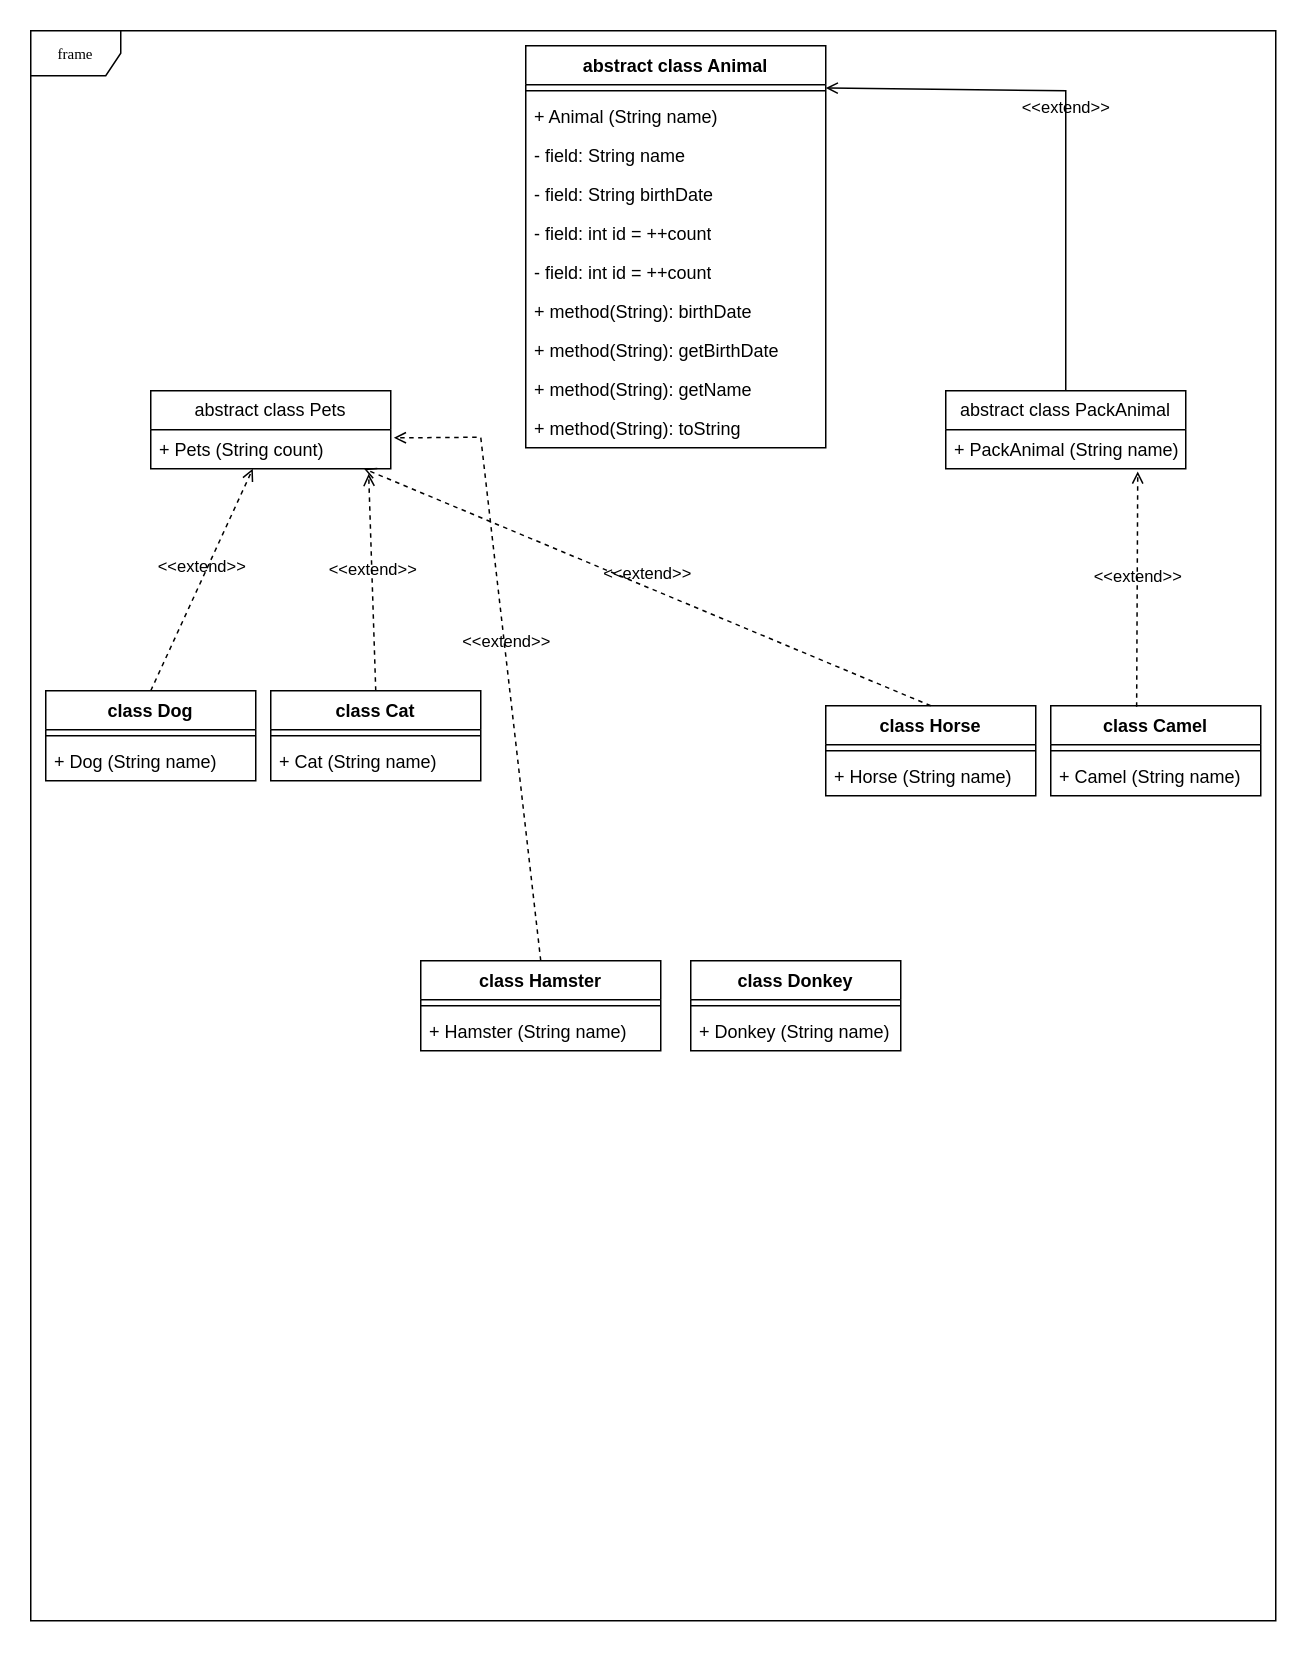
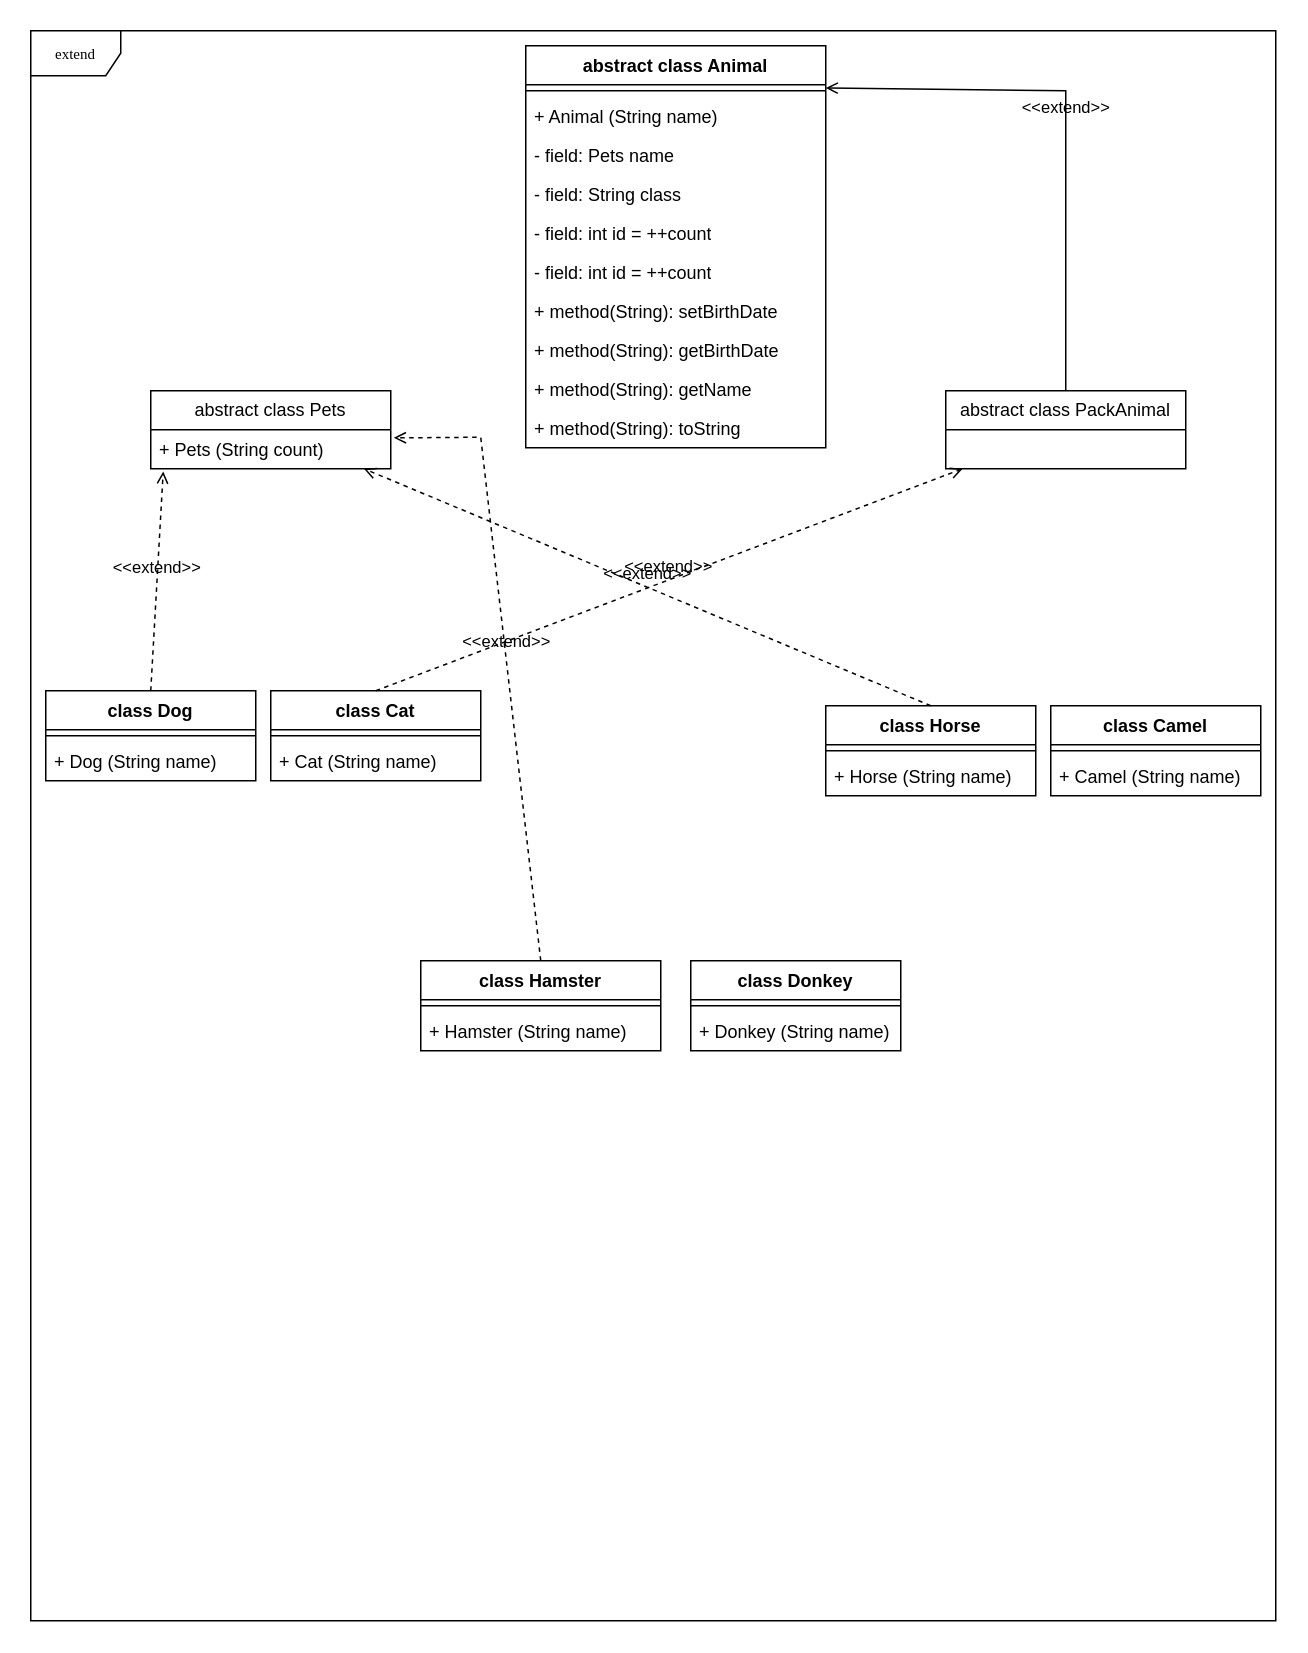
(76, 53) -> (76, 53)
(619, 157) -> (611, 157)
(642, 196) -> (622, 196)
(659, 313) -> (674, 313)
(1066, 449) -> none
(201, 581) -> (157, 583)
(372, 584) -> (734, 555)
(1137, 590) -> none
